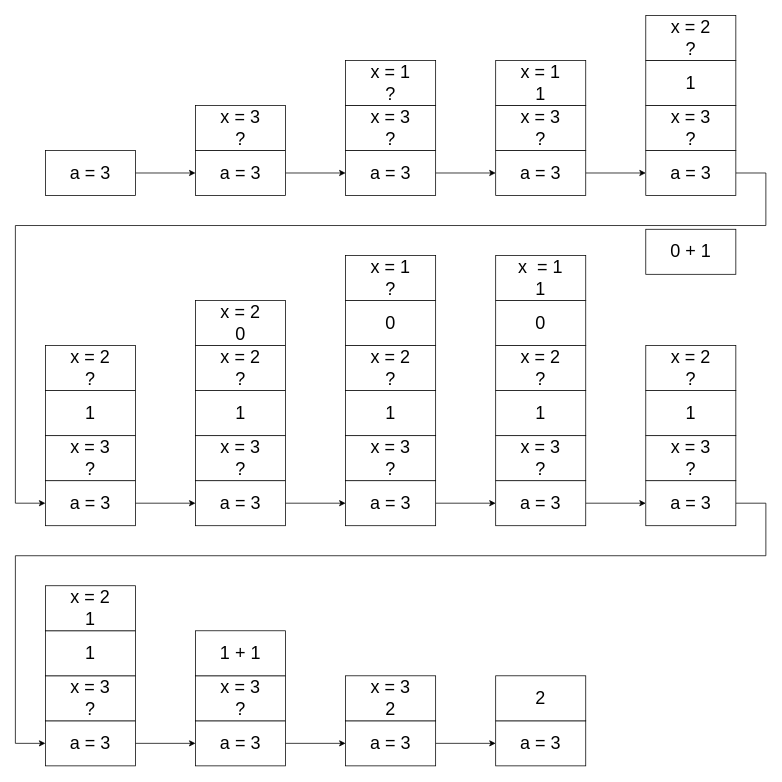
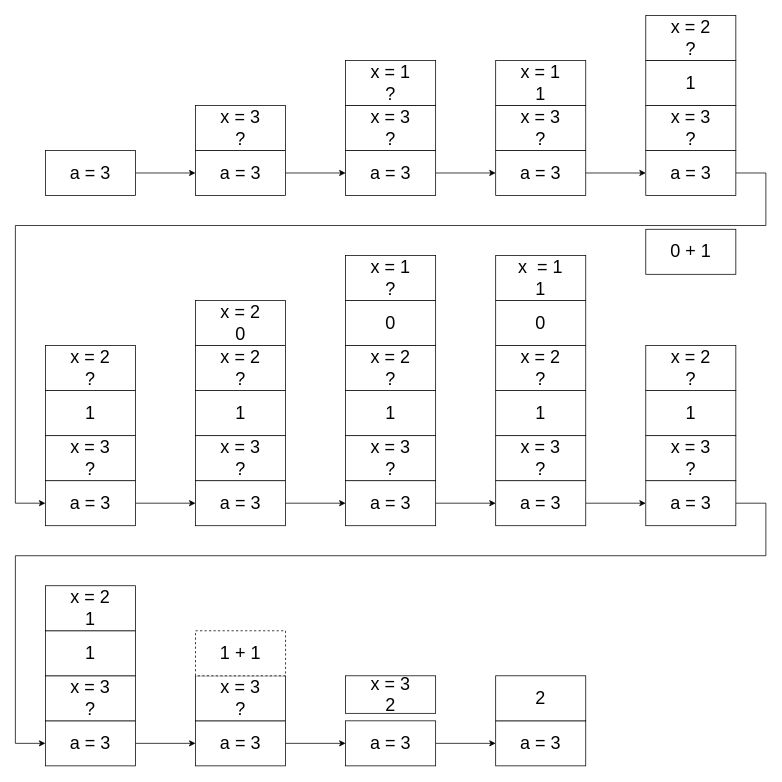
(240, 653) -> (240, 653)
(390, 698) -> (390, 694)
